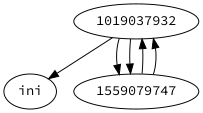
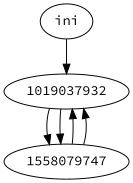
(85, 55) -> (67, 52)
(136, 92) -> (67, 162)
